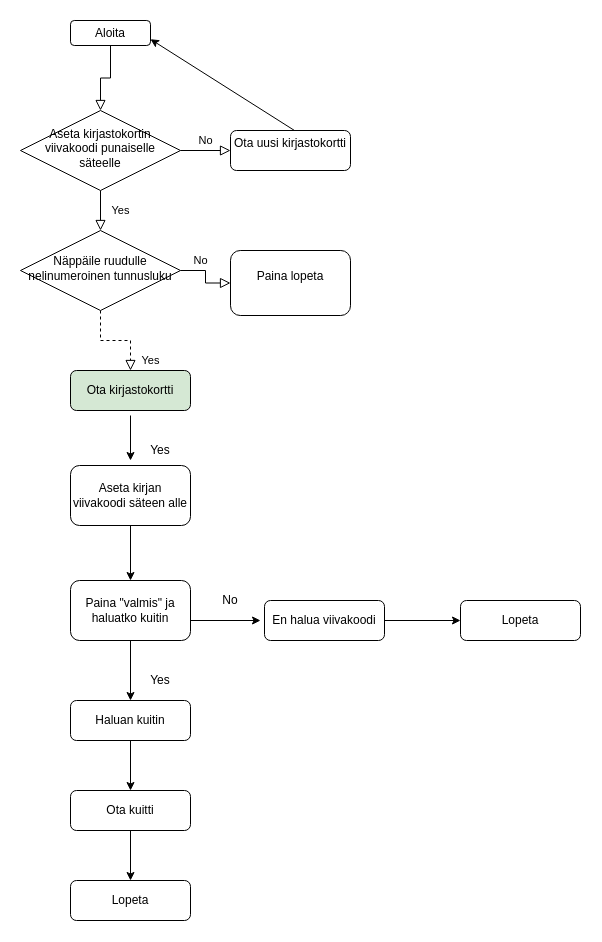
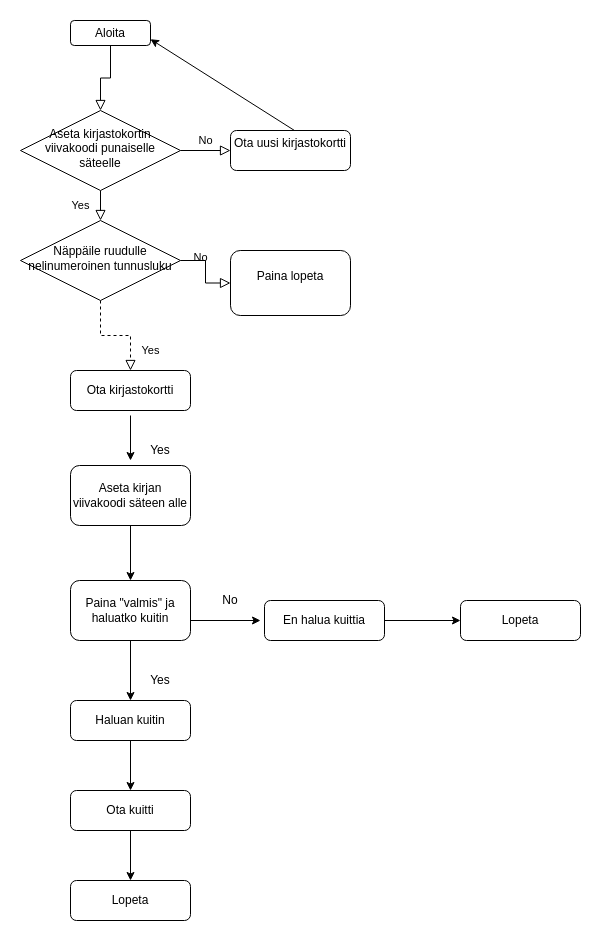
(101, 271) -> (101, 261)
(131, 391) -> (131, 391)
(325, 621) -> (325, 621)
